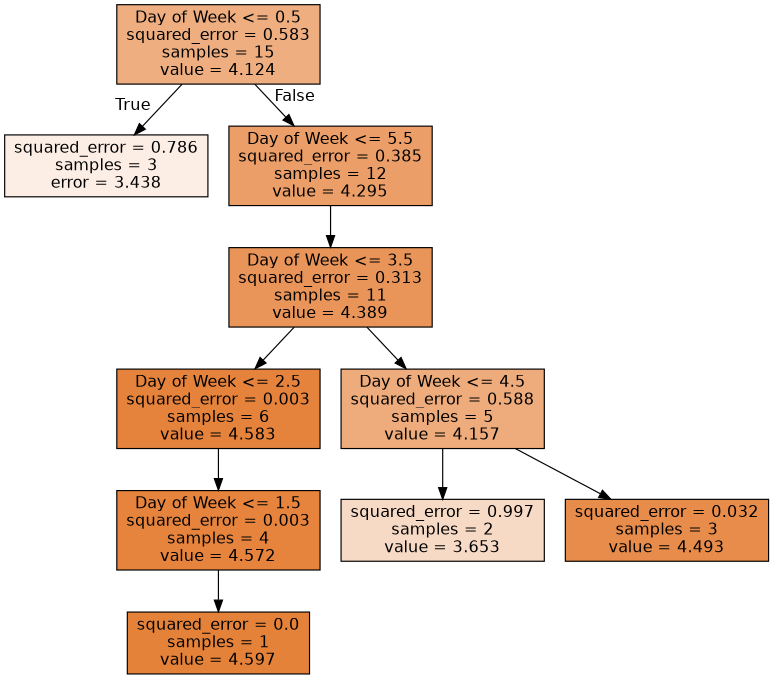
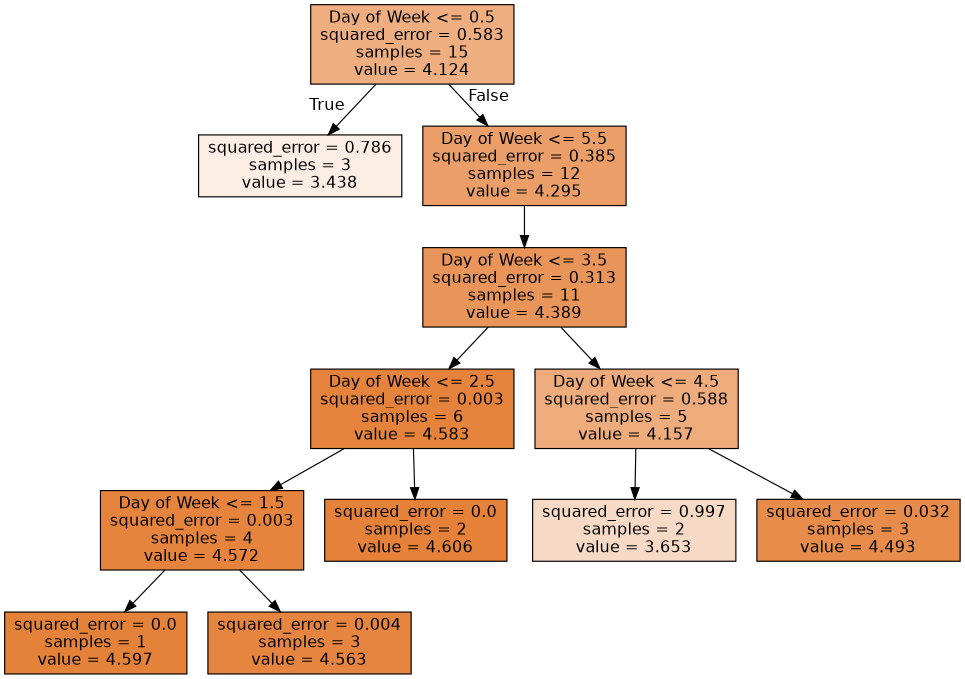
(106, 166) -> (300, 166)
none -> (416, 530)
none -> (310, 643)
